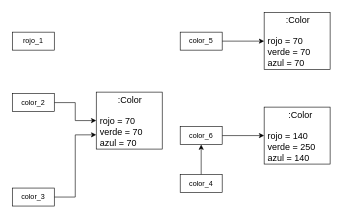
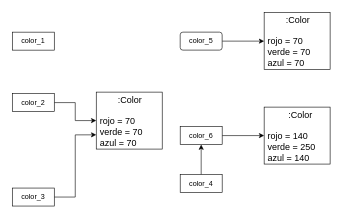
(33, 41) -> (33, 41)
(201, 41) -> (201, 41)
